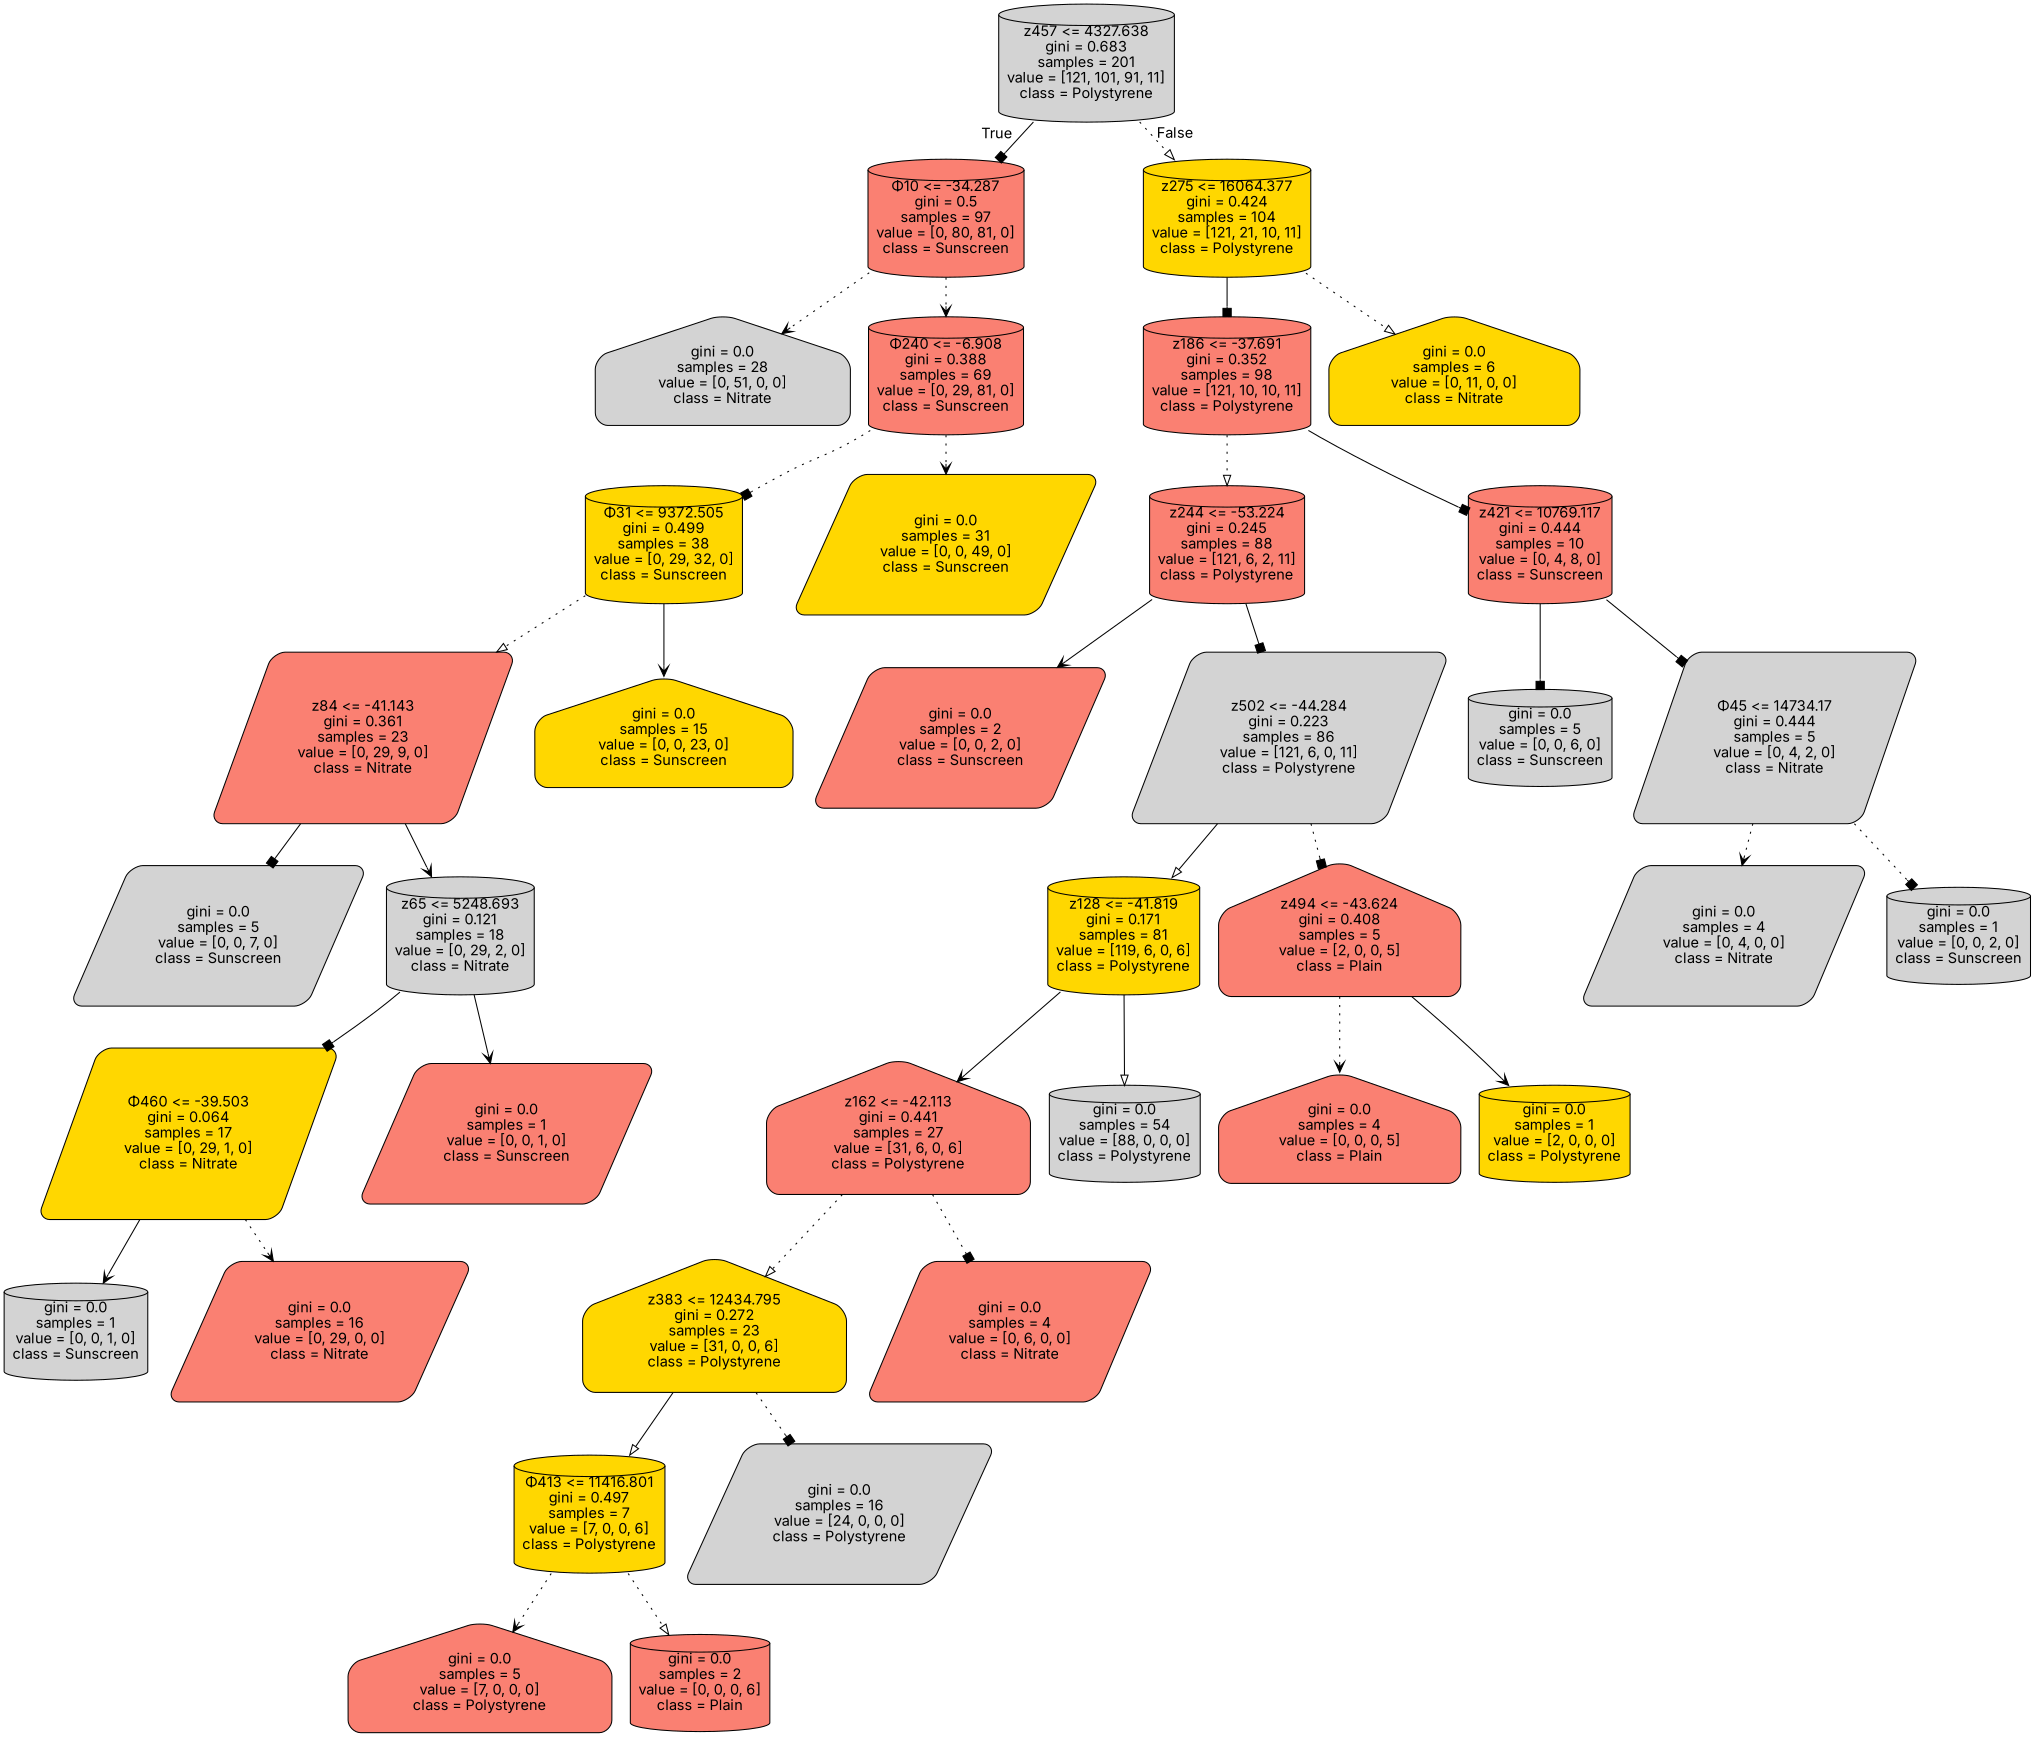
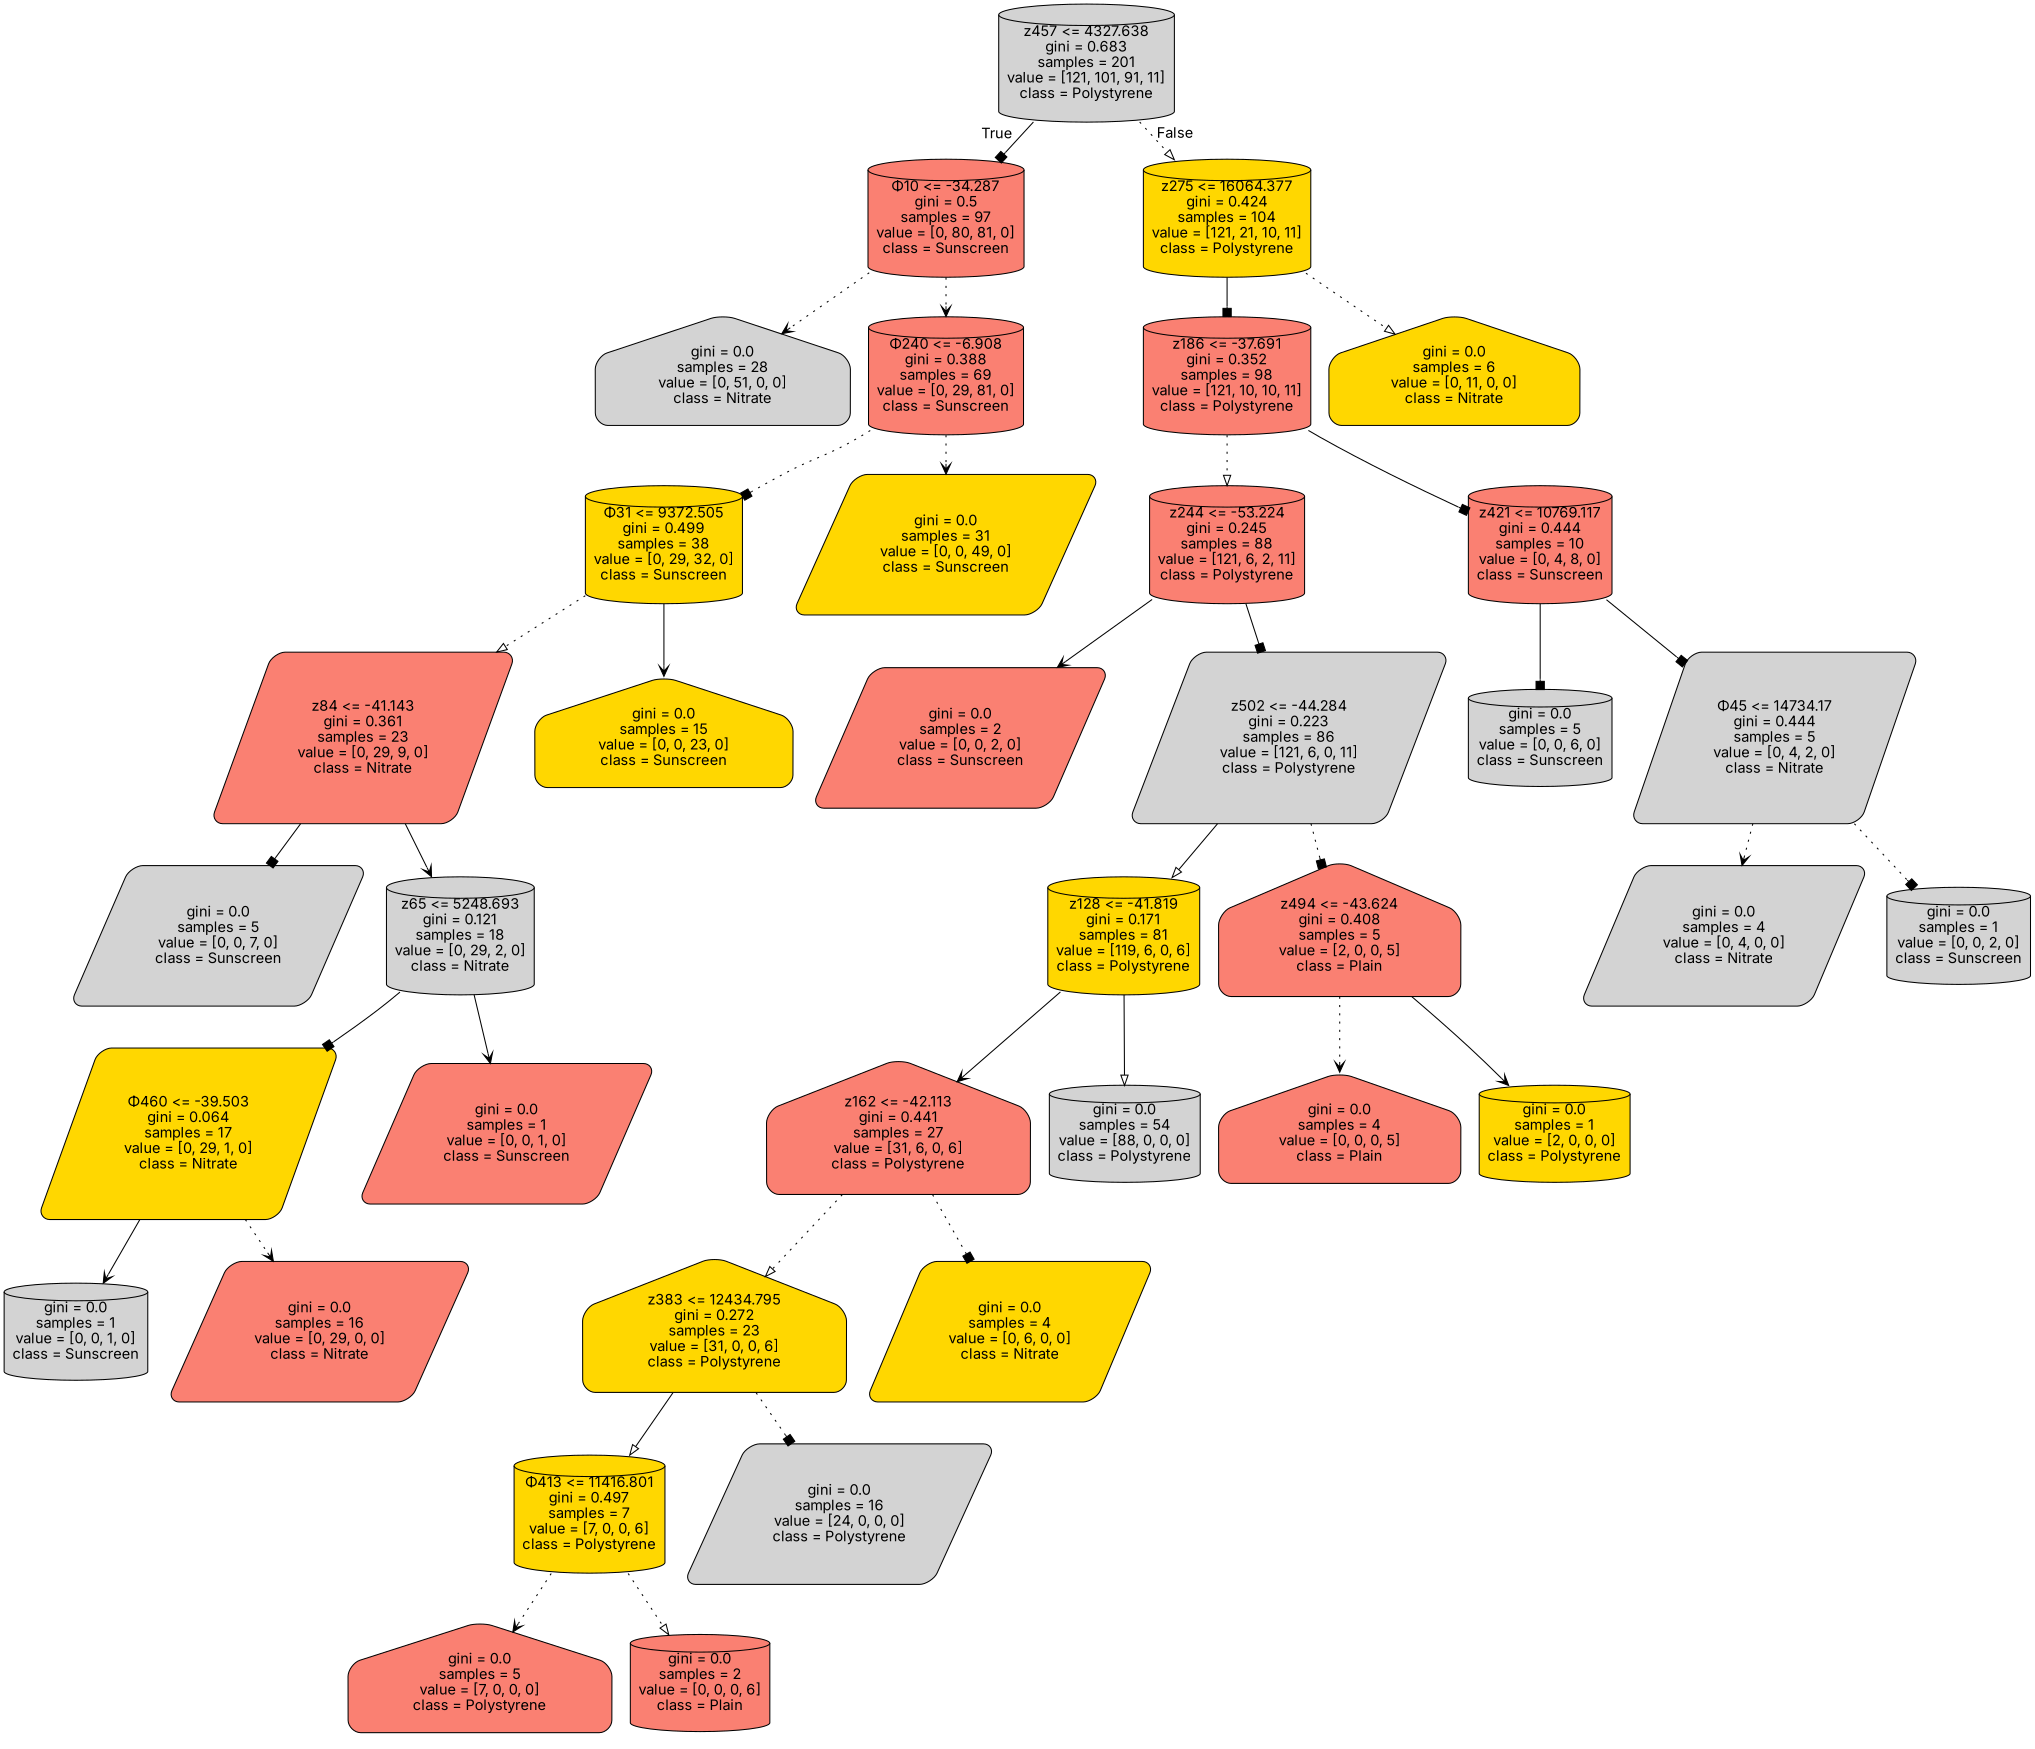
(1010, 1332) -> (1010, 1332)
